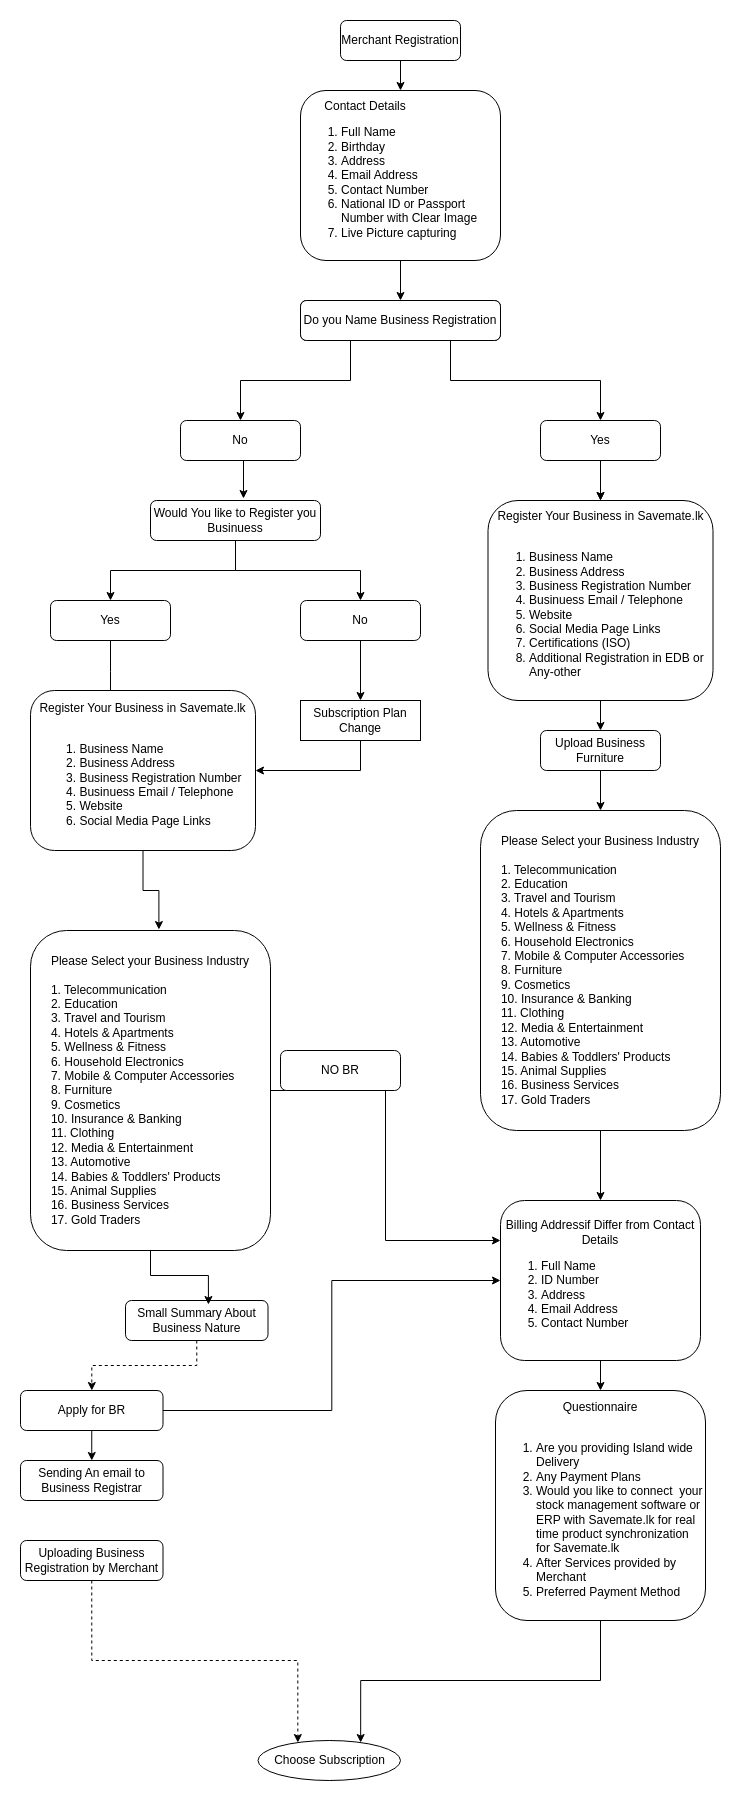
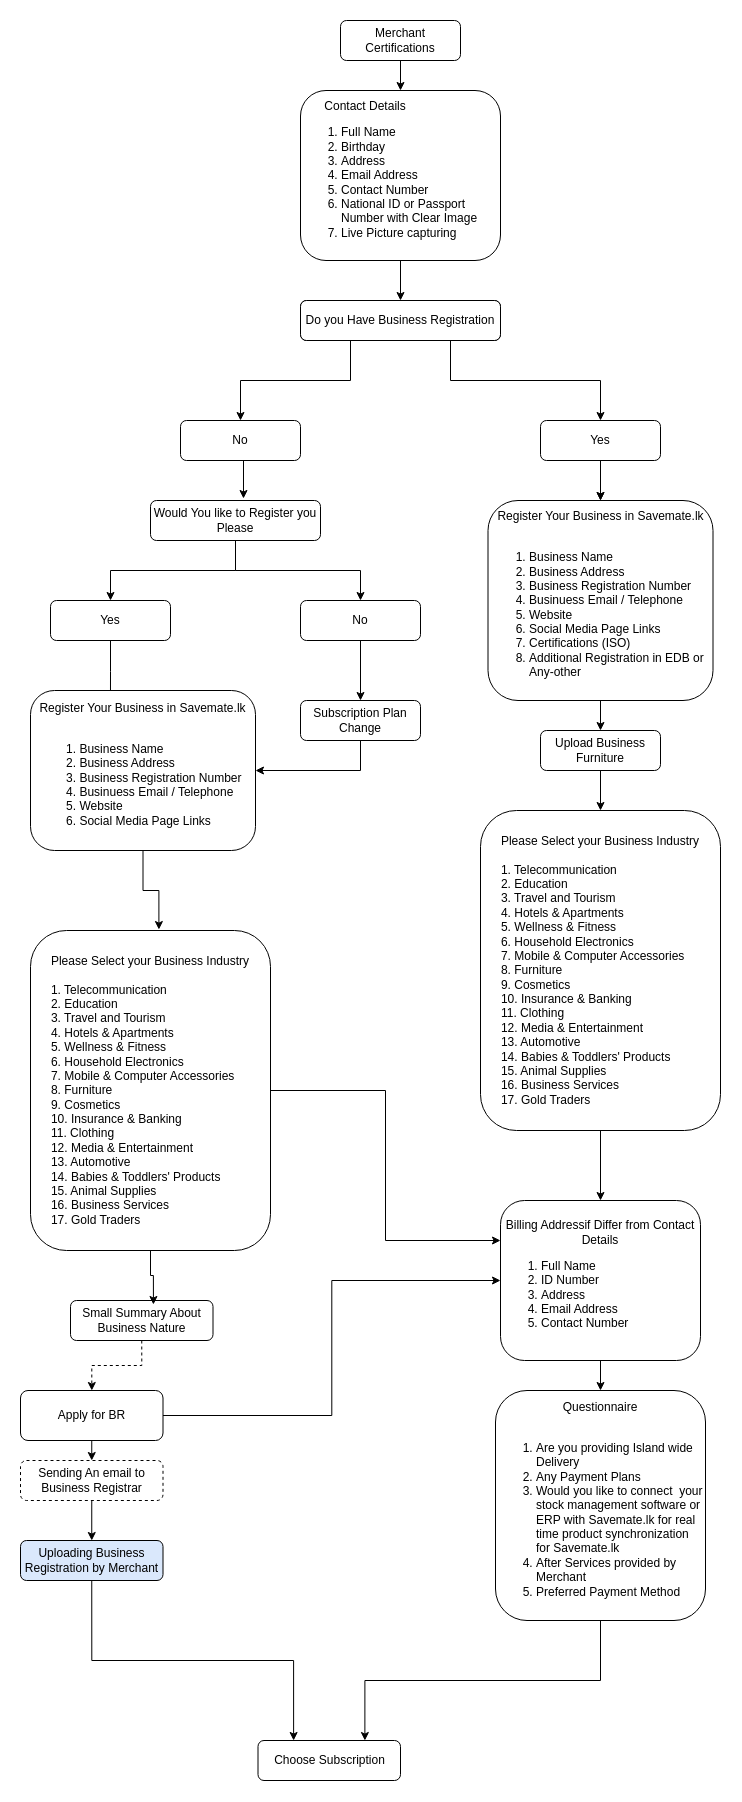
(401, 41) -> (401, 41)
(401, 321) -> (401, 321)
(236, 521) -> (236, 521)
(361, 721) -> (361, 721)
(341, 1071) -> none
(197, 1321) -> (142, 1321)
(92, 1411) -> (92, 1416)
(92, 1481) -> (92, 1481)
none -> (92, 1517)
(92, 1561) -> (92, 1561)
(193, 1661) -> (189, 1661)
(329, 1761) -> (329, 1761)
